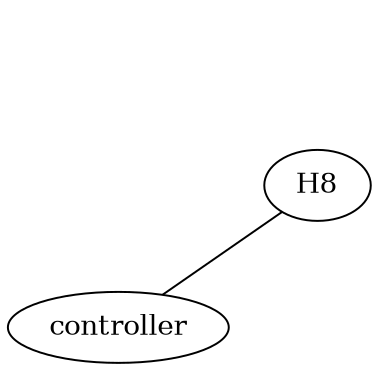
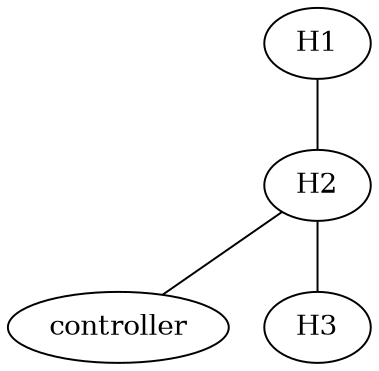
none -> (318, 43)
(318, 185) -> (318, 185)
none -> (318, 327)
